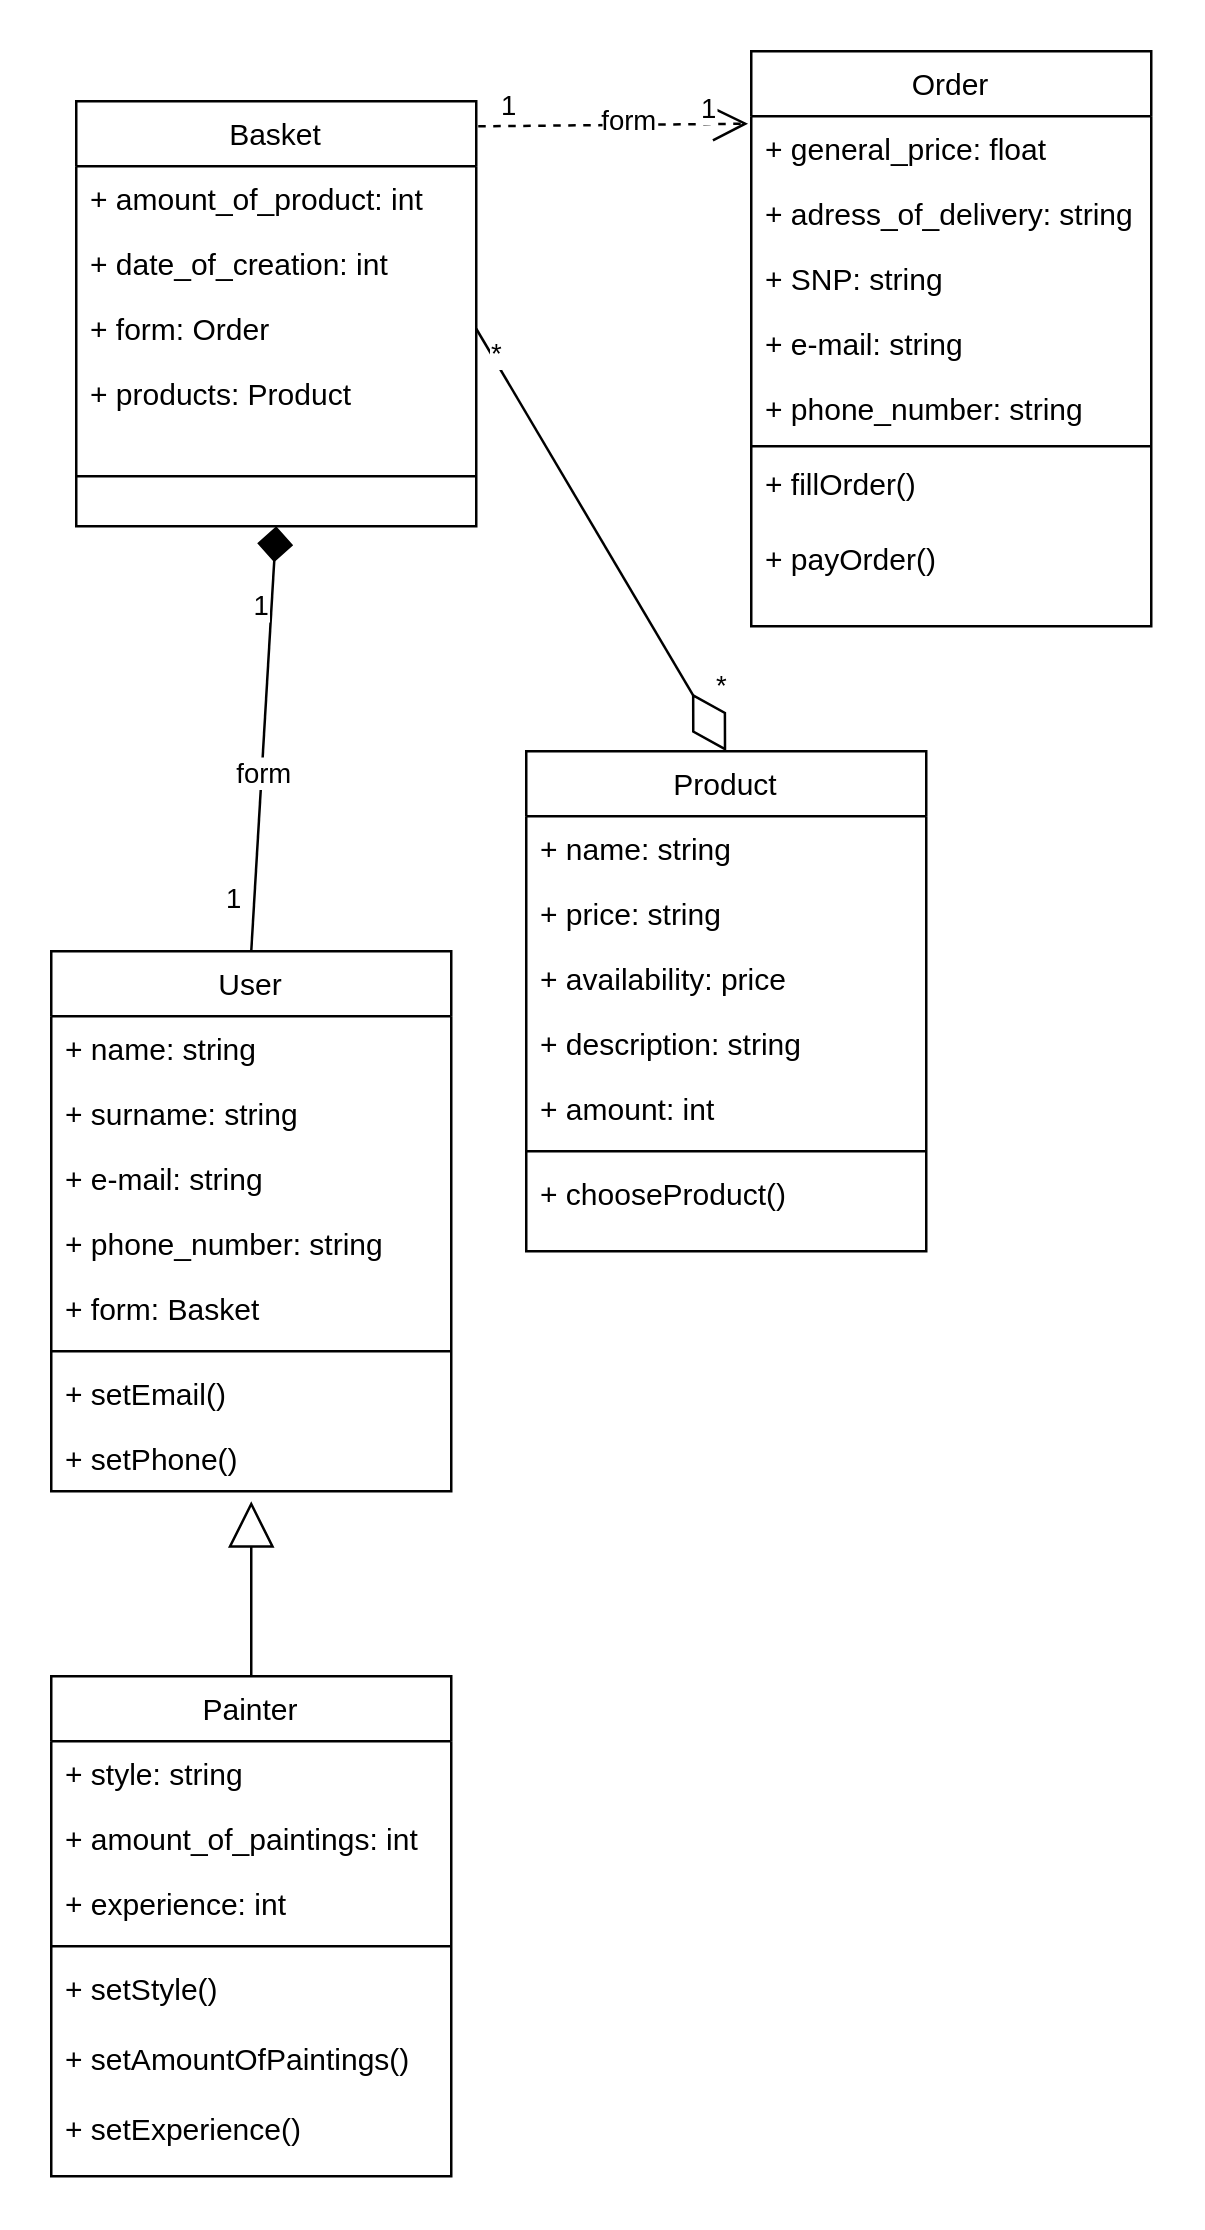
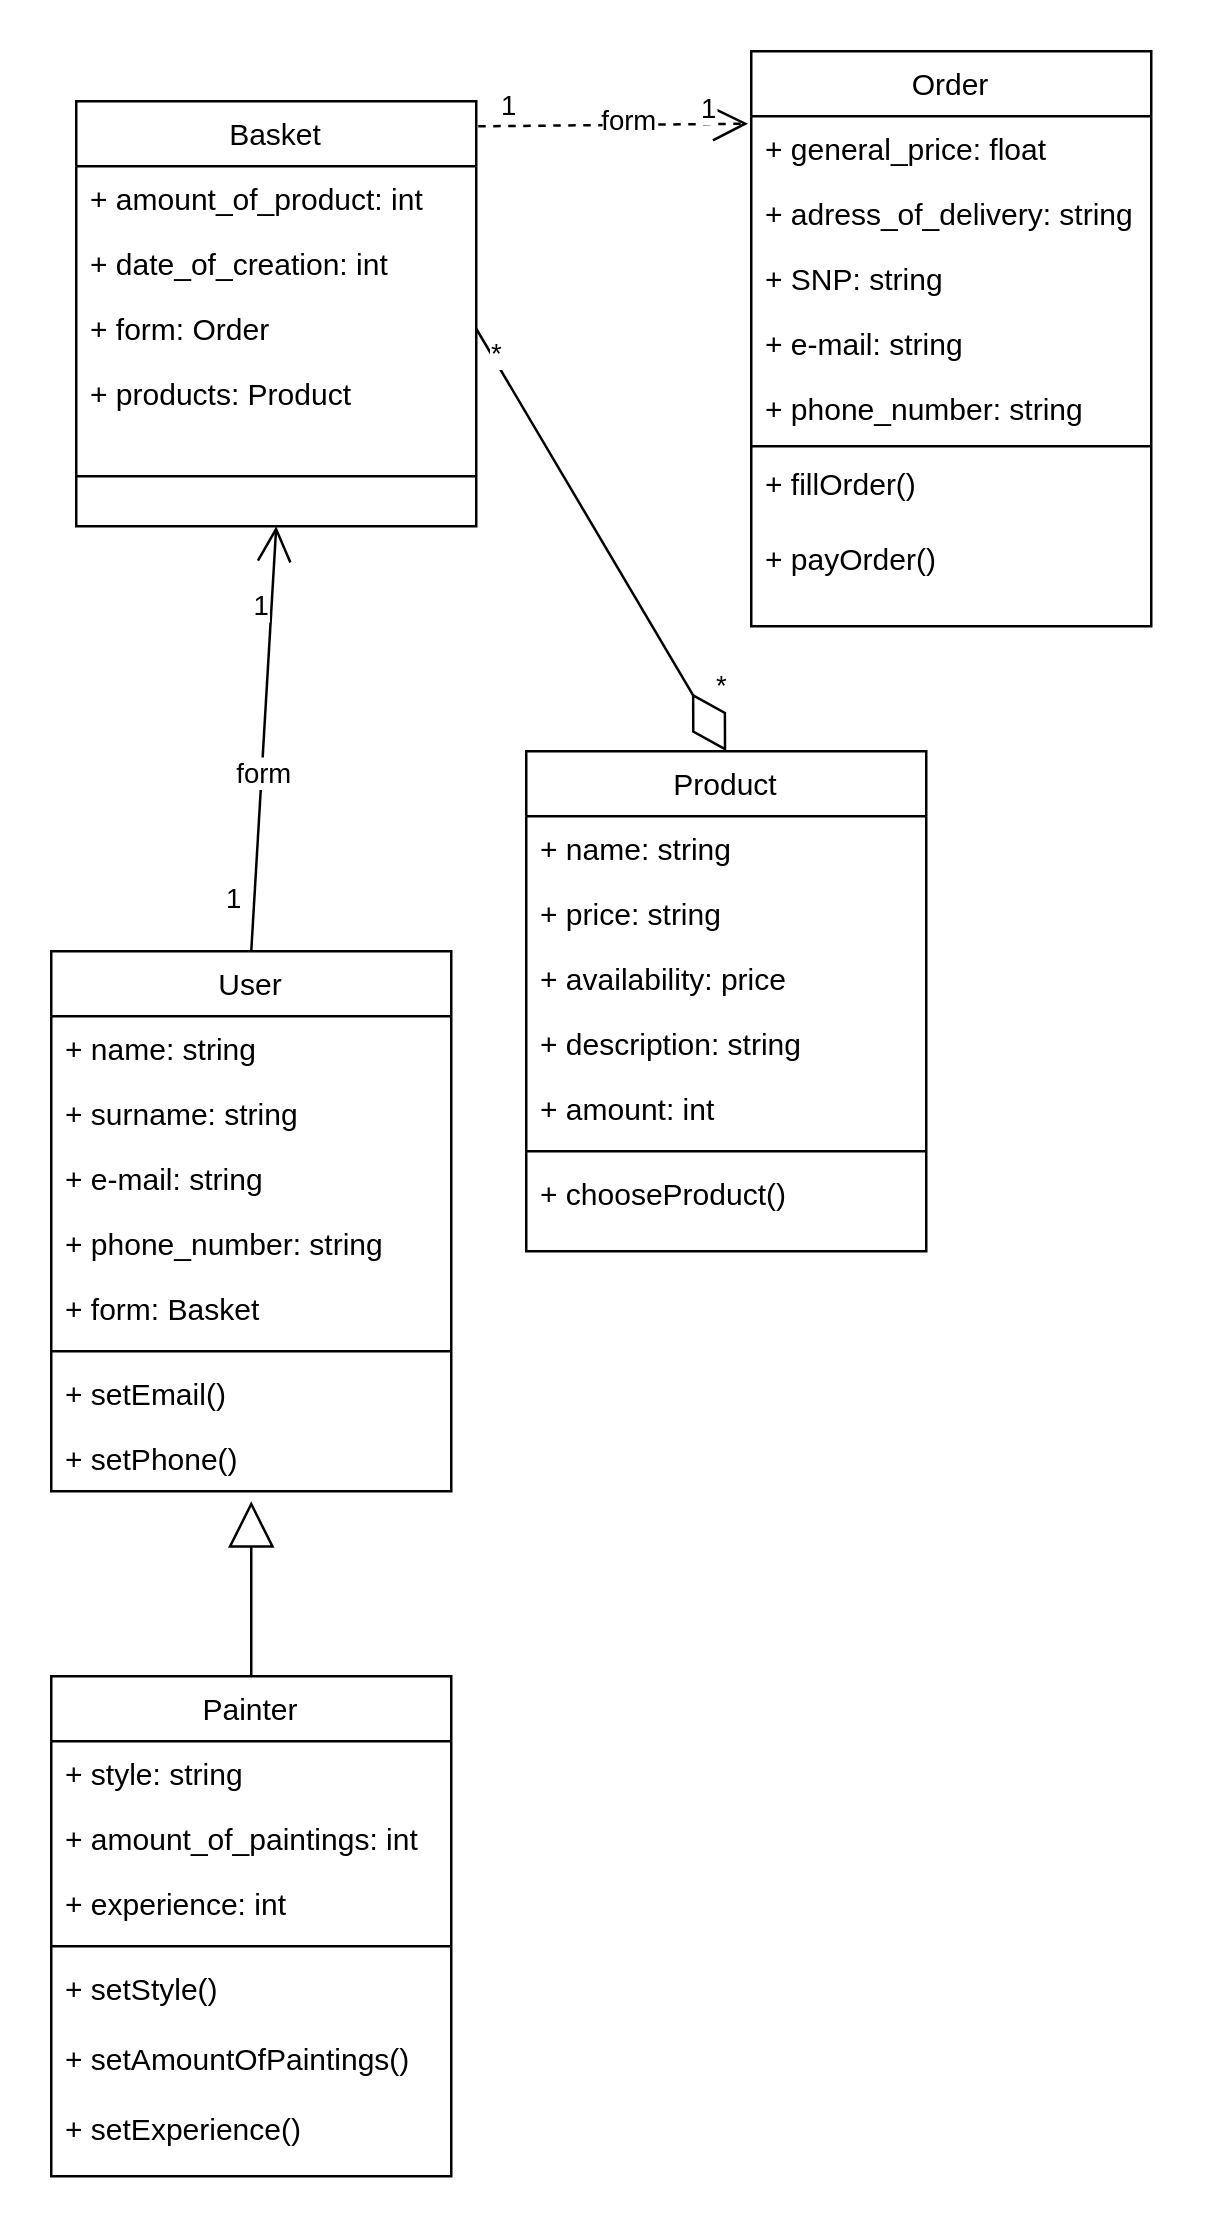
(274, 561) -> (275, 547)
